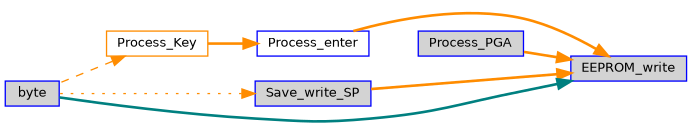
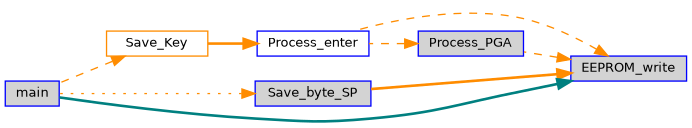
(478, 13) -> (478, 13)
(157, 44) -> (157, 44)
none -> (387, 44)
(541, 55) -> (541, 55)
(32, 94) -> (32, 94)
(313, 94) -> (313, 94)
